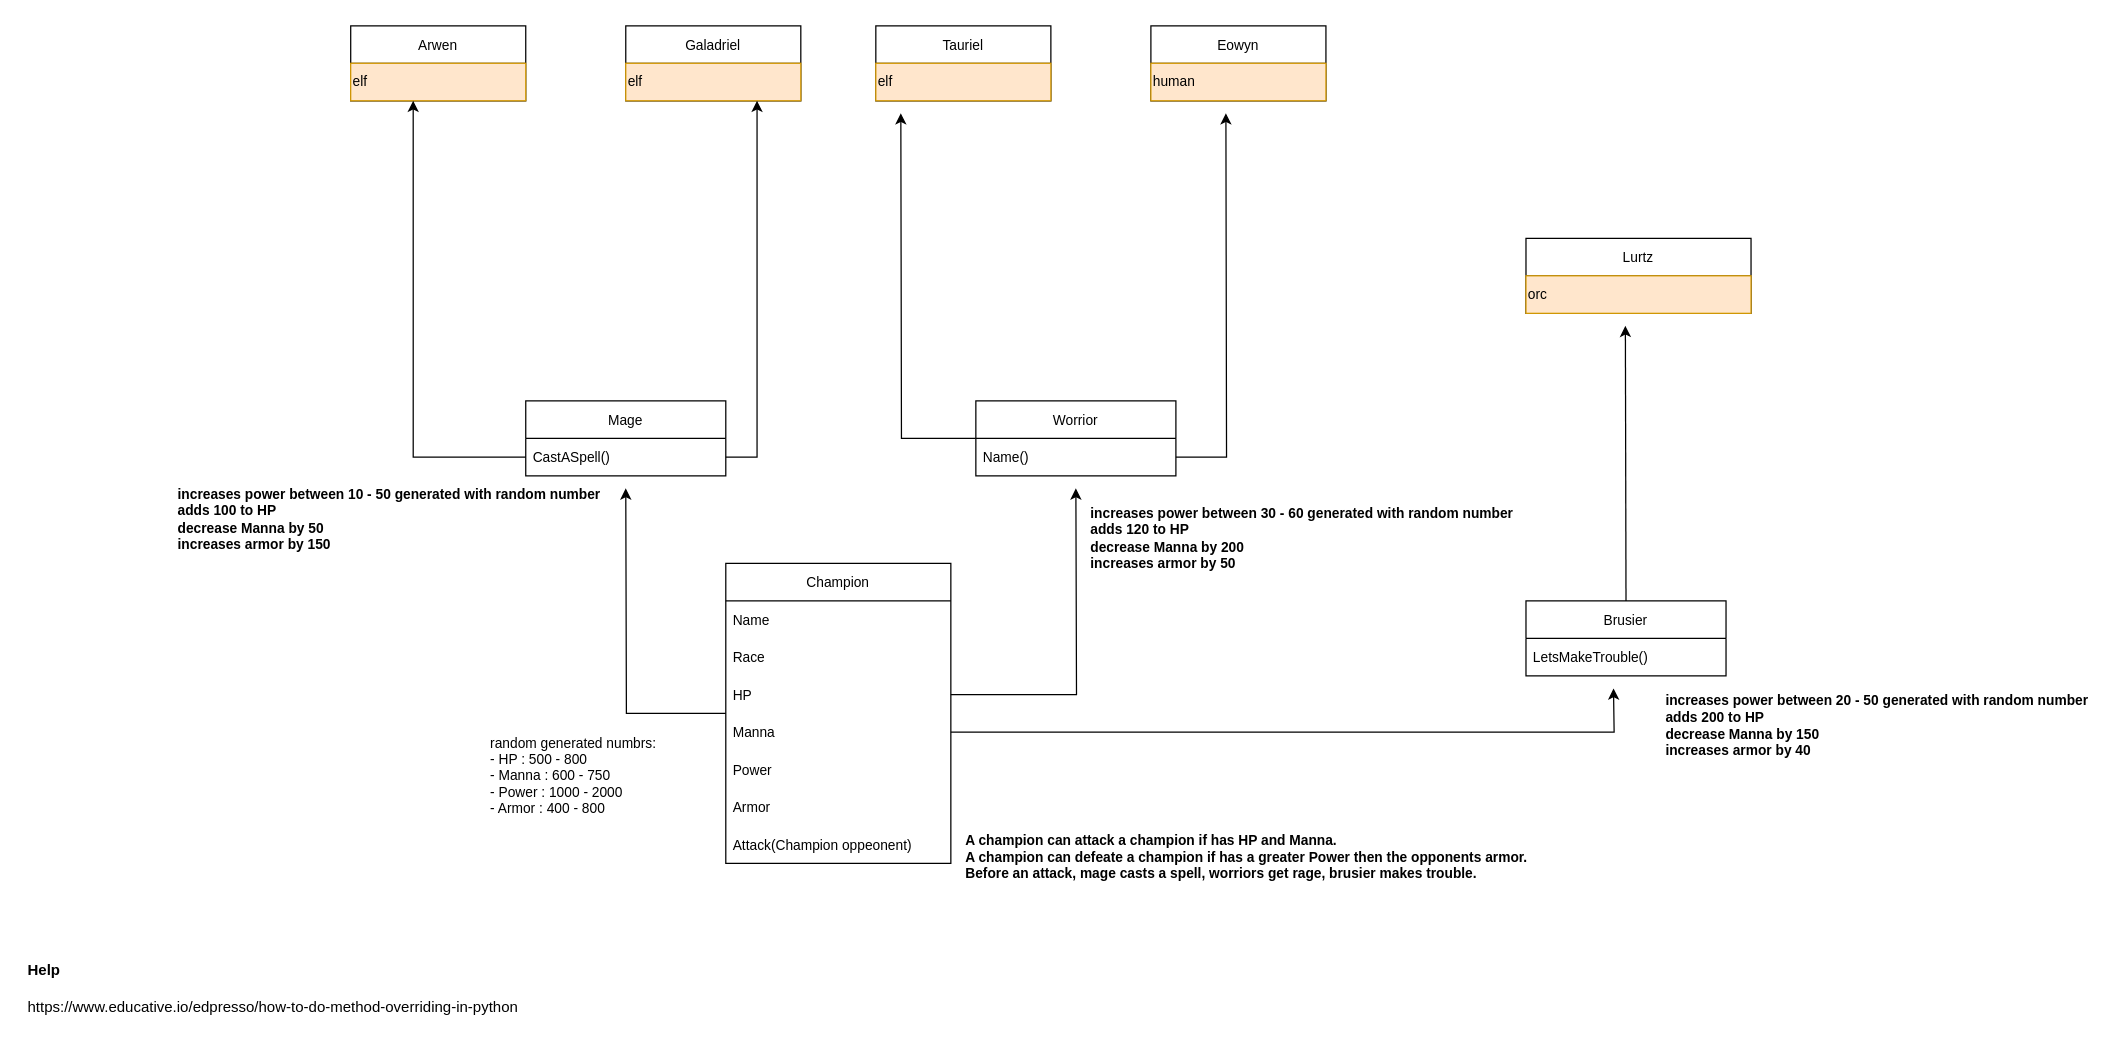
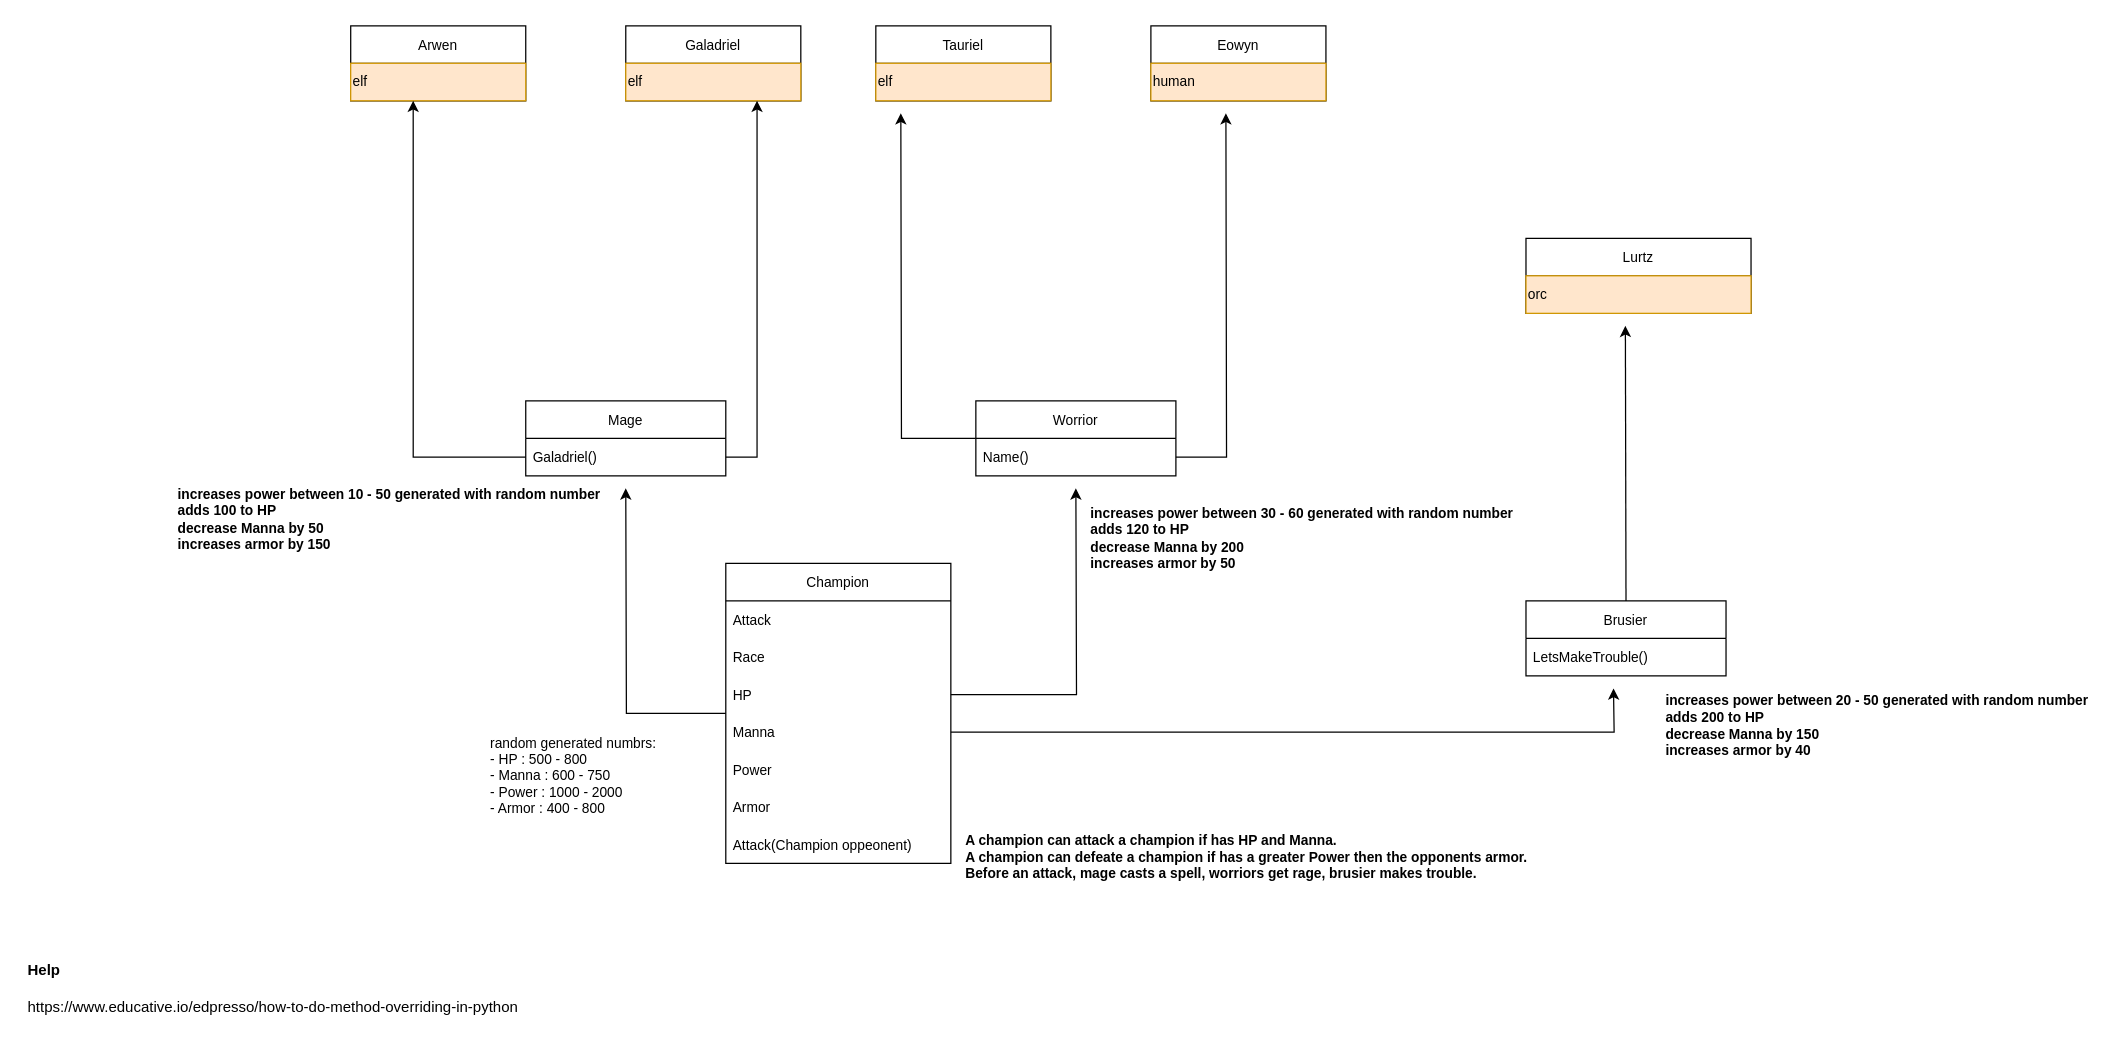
(575, 457) -> (569, 457)
(748, 620) -> (756, 620)
